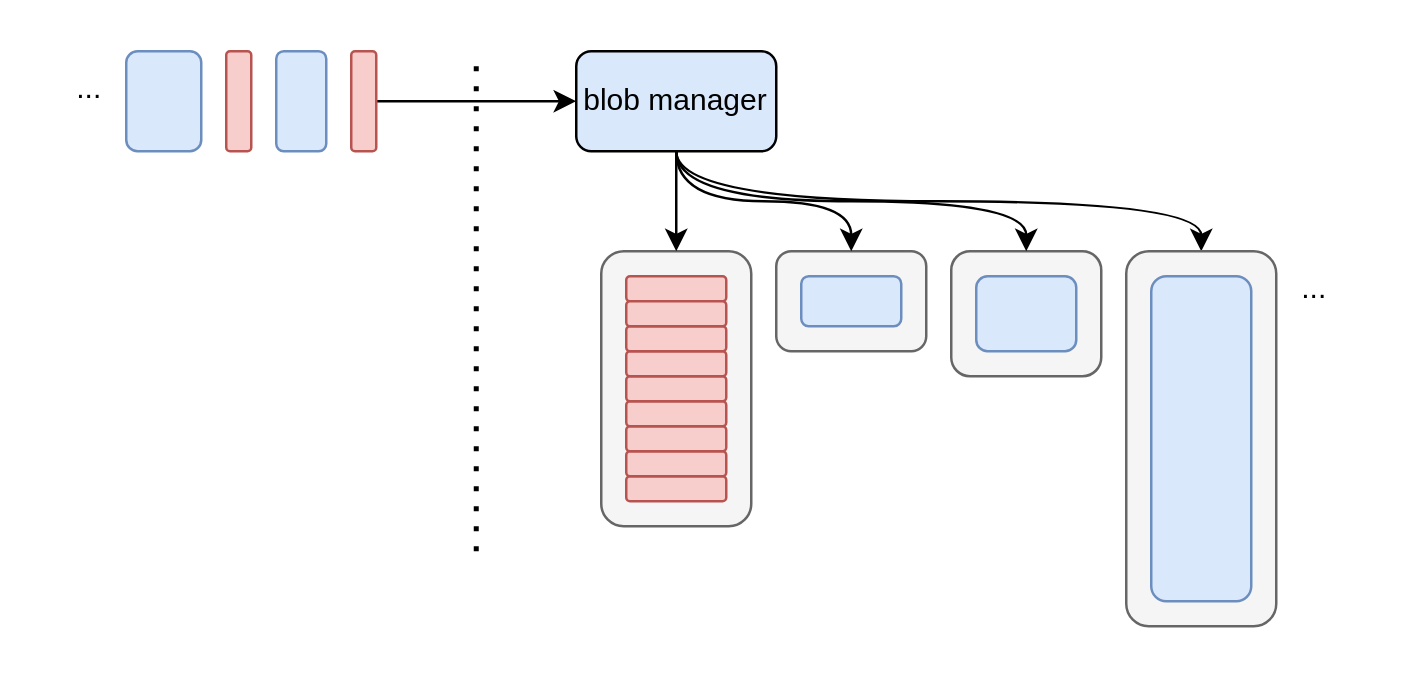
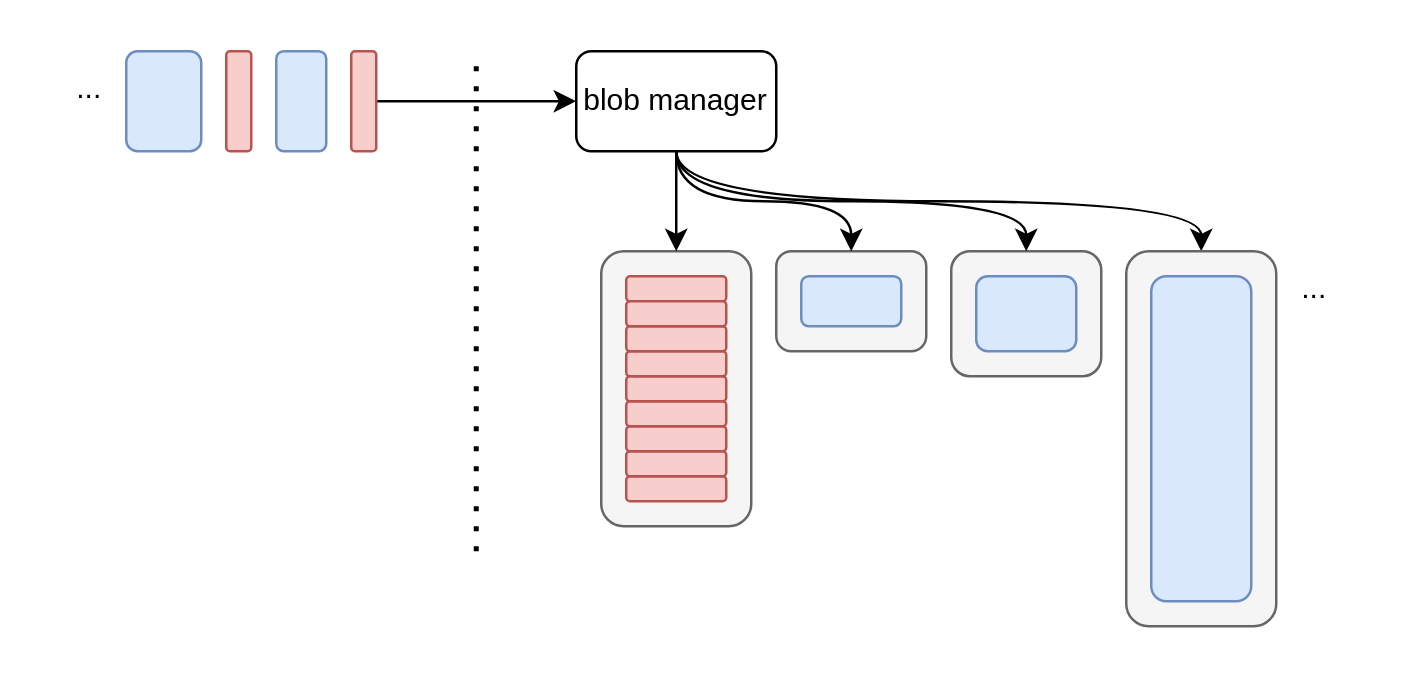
(676, 101) -> (676, 101)
